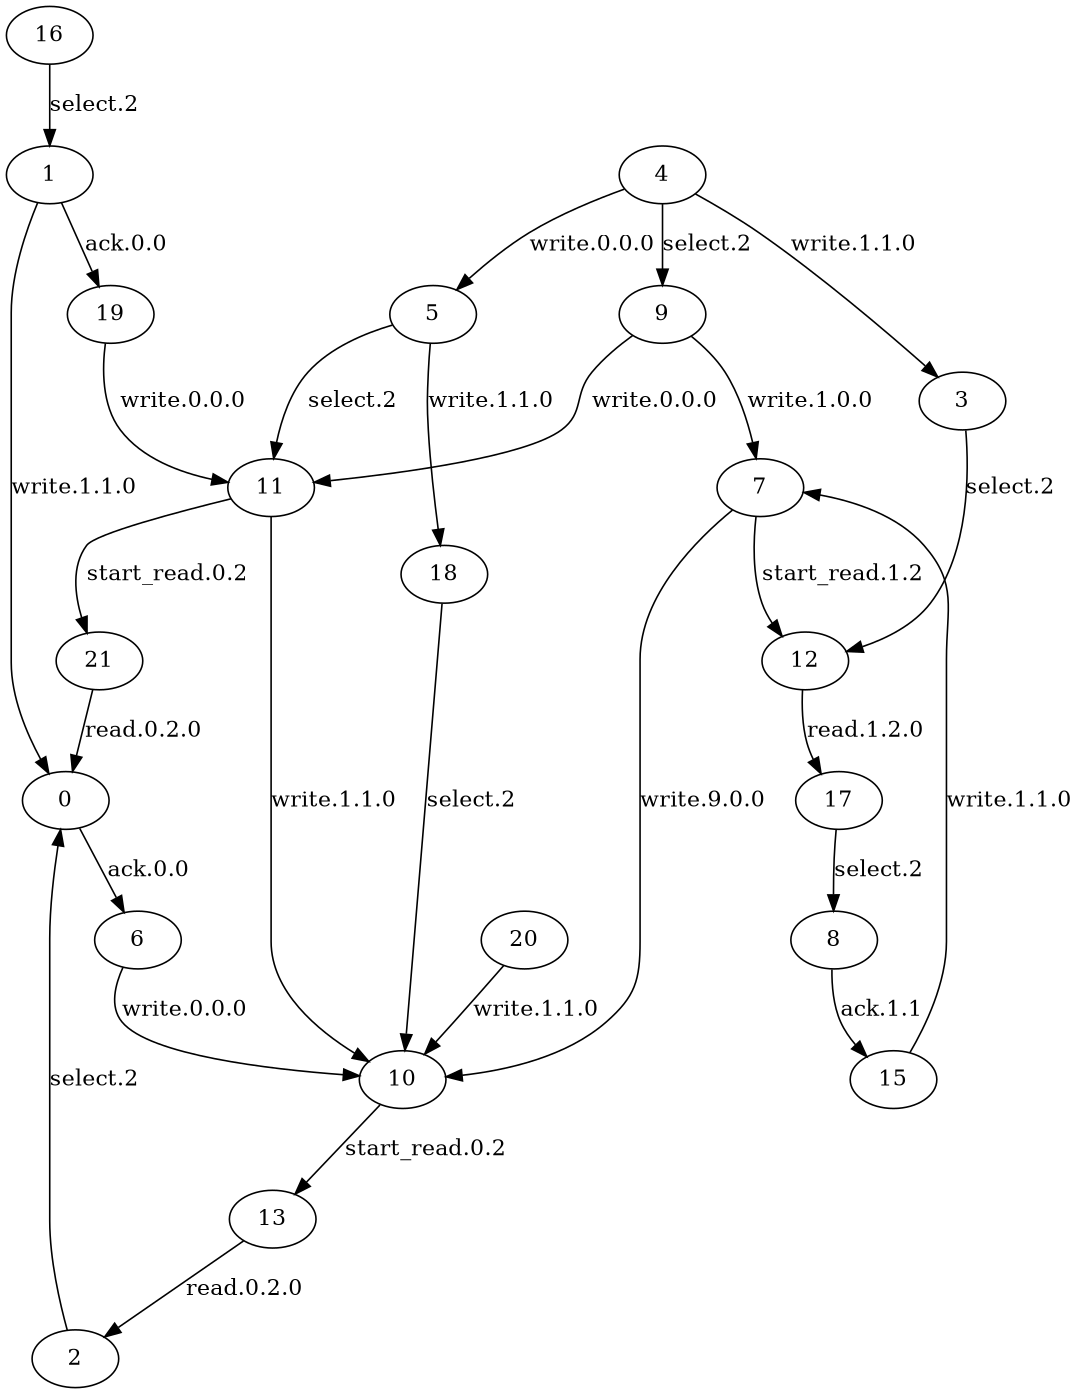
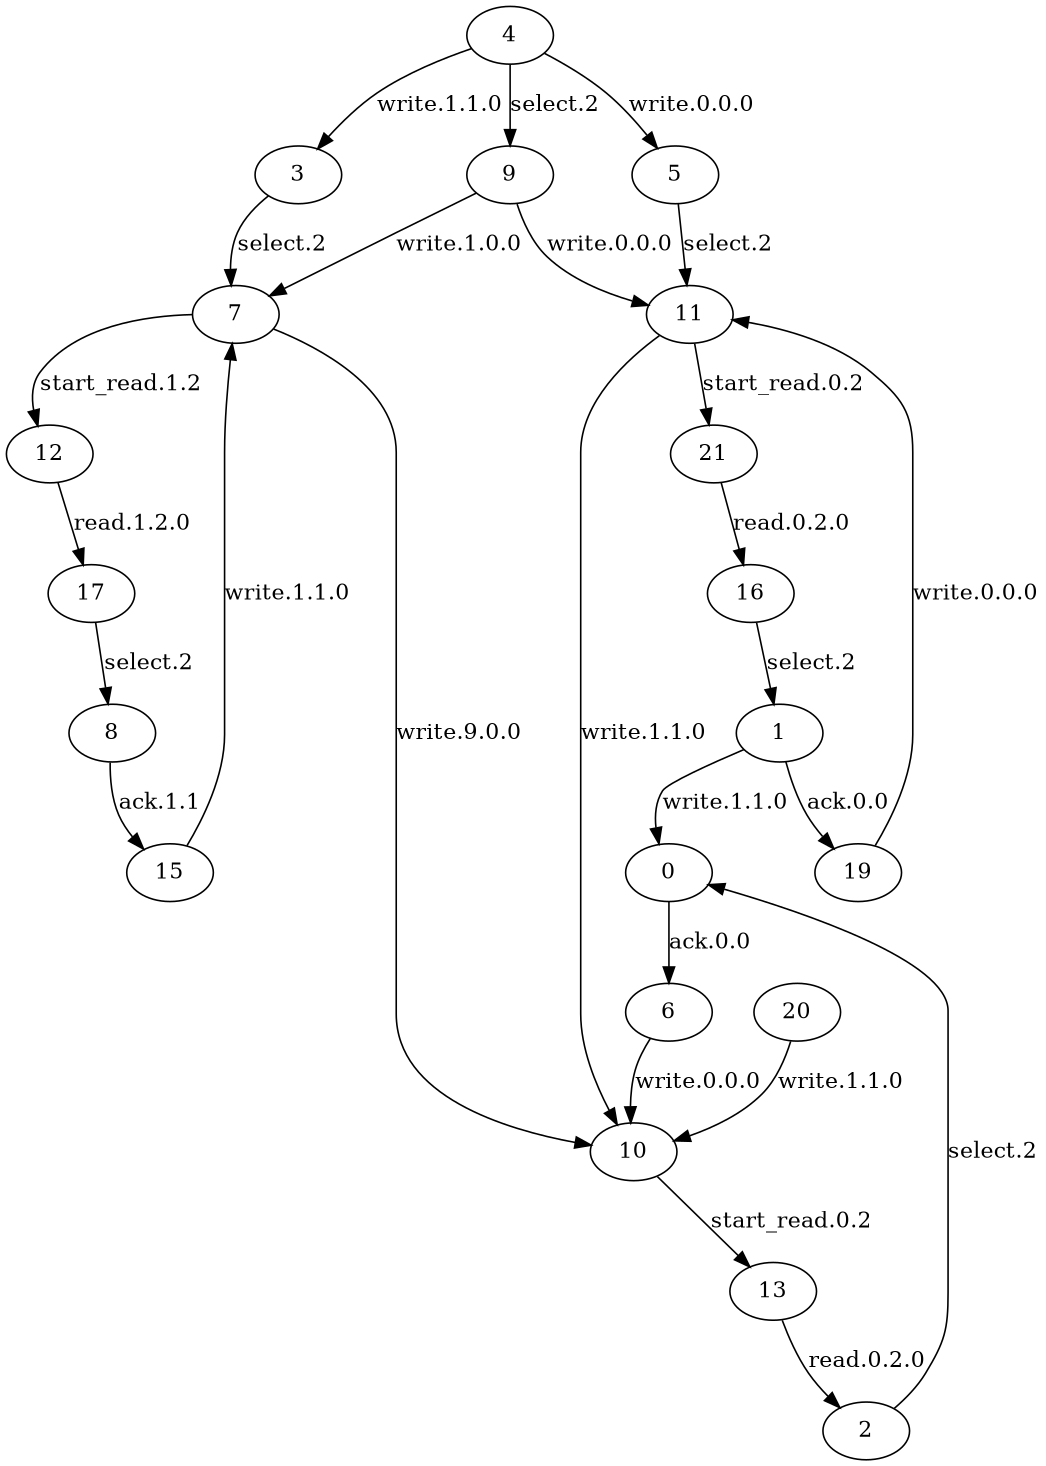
(953, 560) -> (240, 228)
(444, 574) -> none
(85, 723) -> (730, 516)
